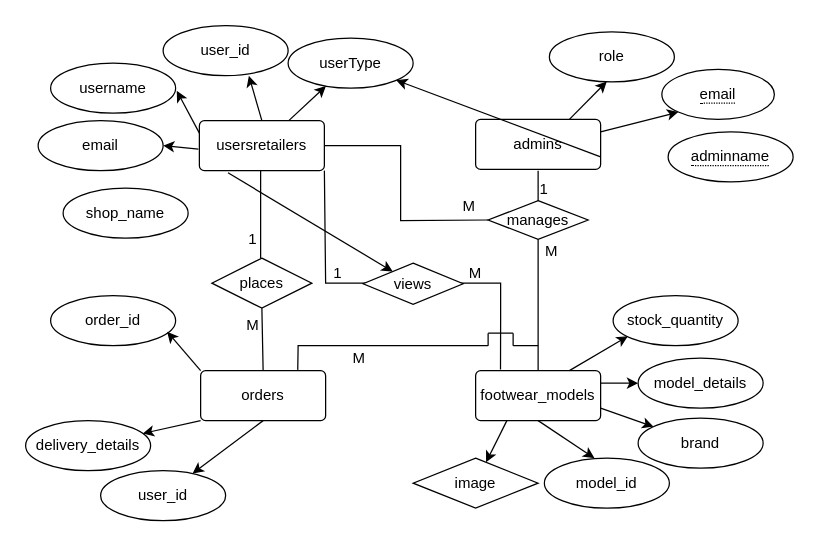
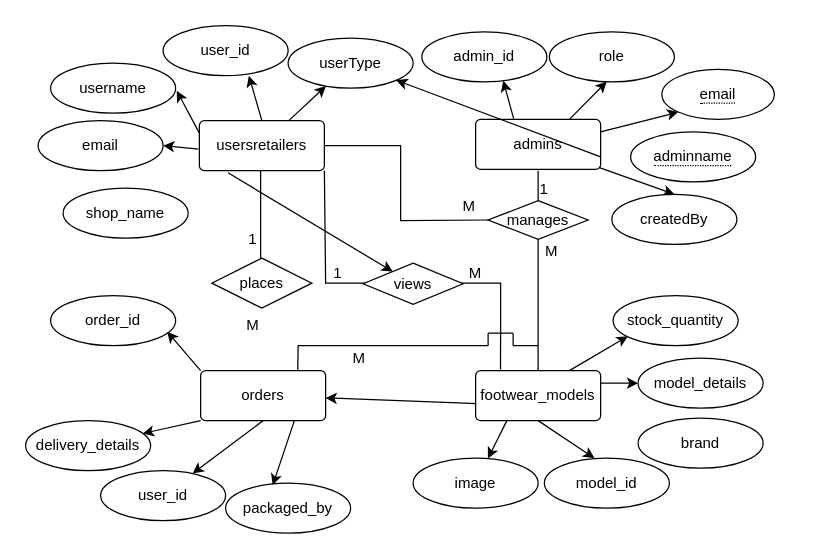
none -> (484, 57)
none -> (510, 104)
(731, 157) -> (693, 157)
none -> (633, 180)
none -> (674, 219)
(263, 339) -> none
(623, 416) -> (405, 401)
none -> (285, 449)
(476, 483) -> (476, 483)
none -> (288, 508)
